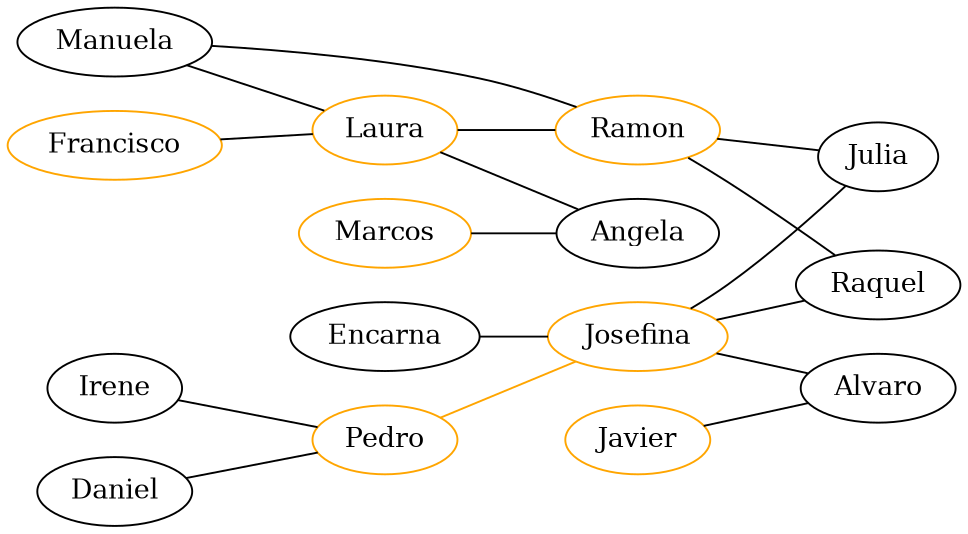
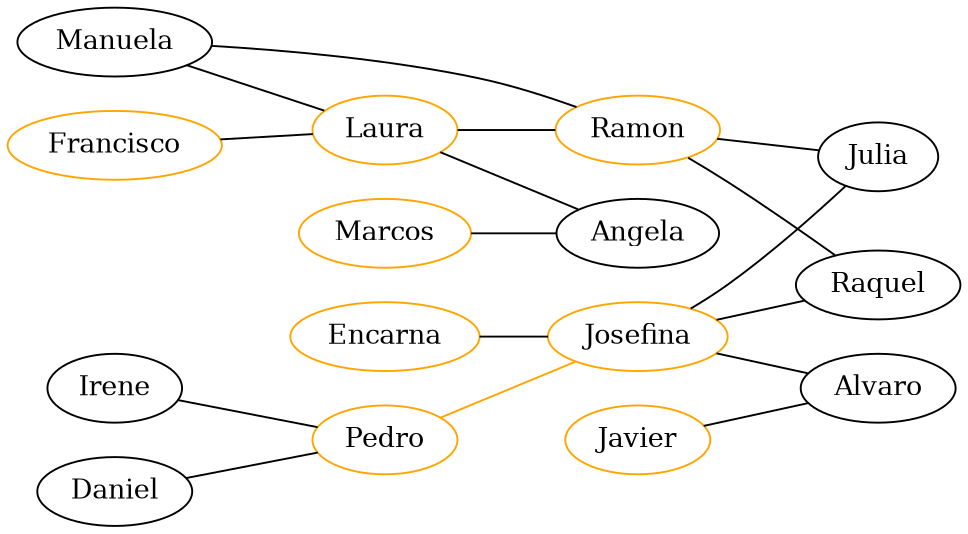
(385, 337) -> (385, 337)
